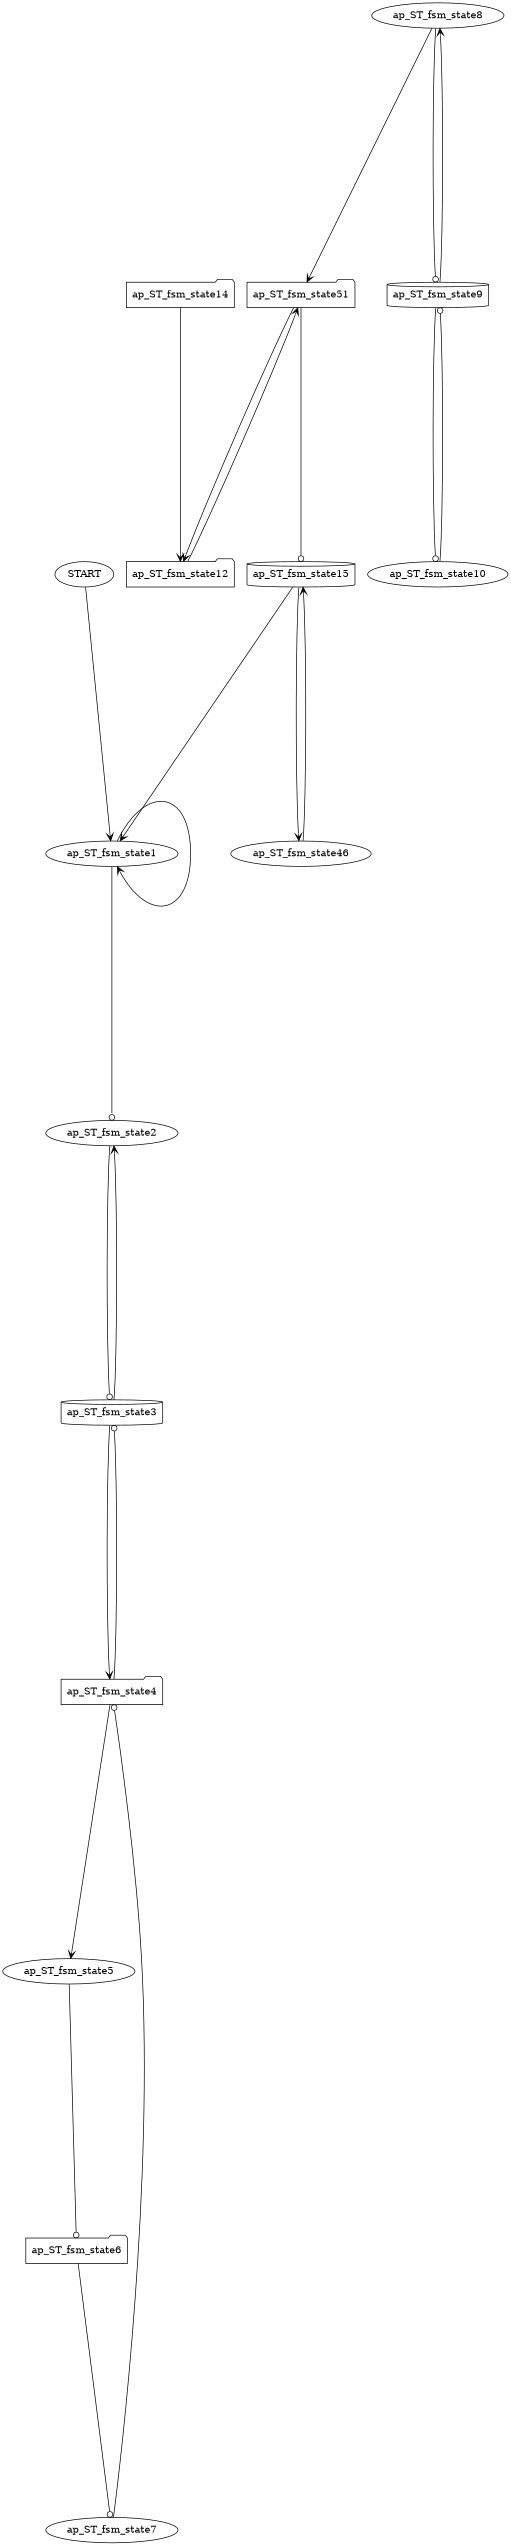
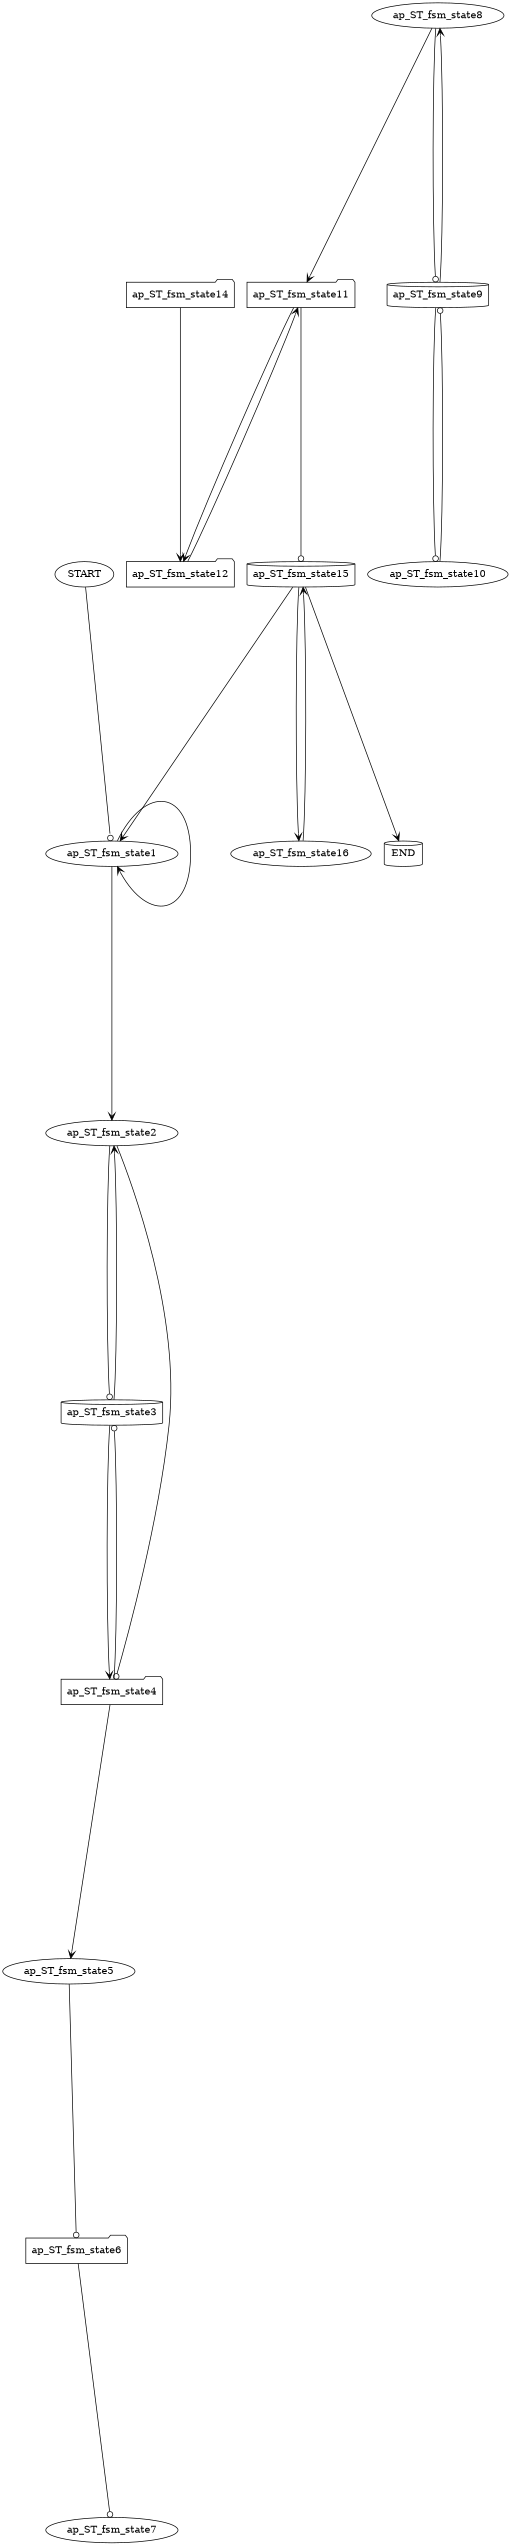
(301, 295) -> (301, 295)
(98, 710) -> (98, 710)
(301, 854) -> (301, 854)
none -> (403, 854)
(112, 990) -> (112, 990)
(144, 2114) -> (170, 1409)
